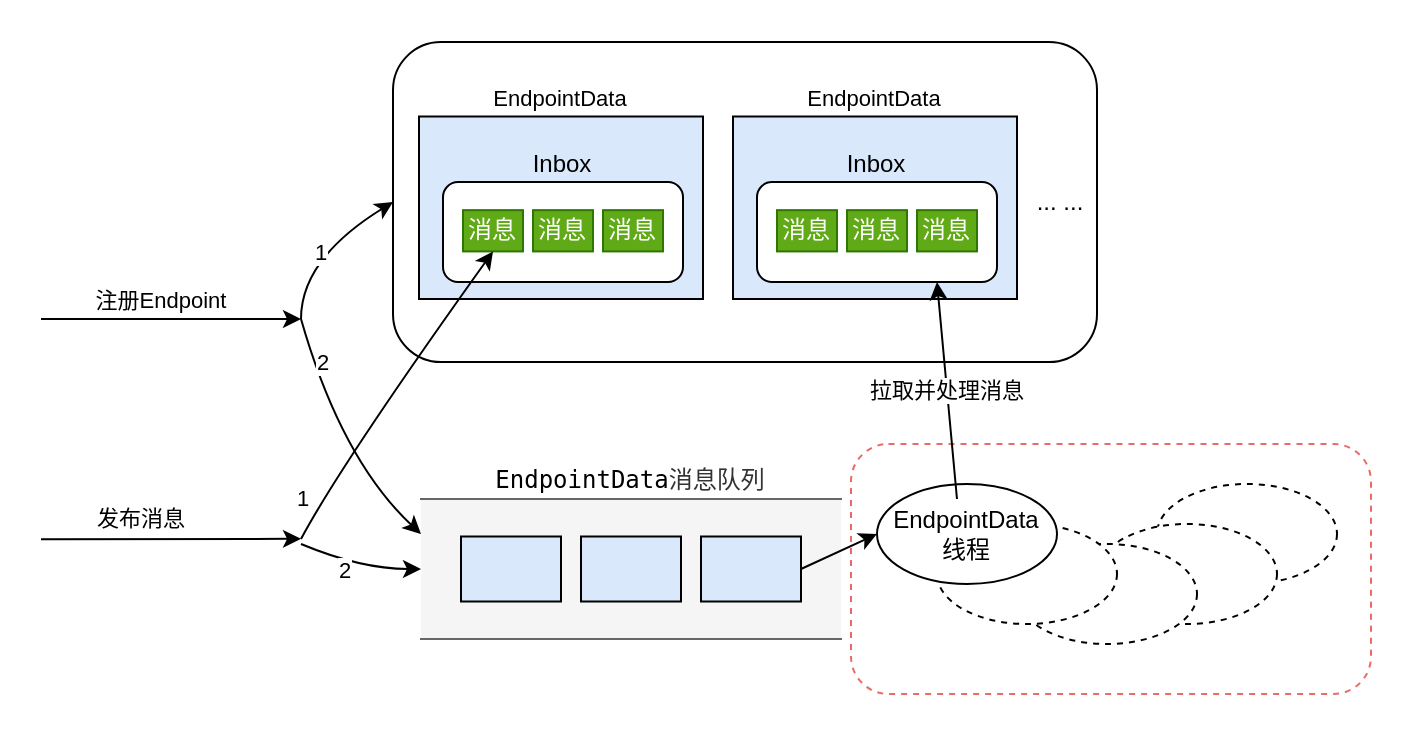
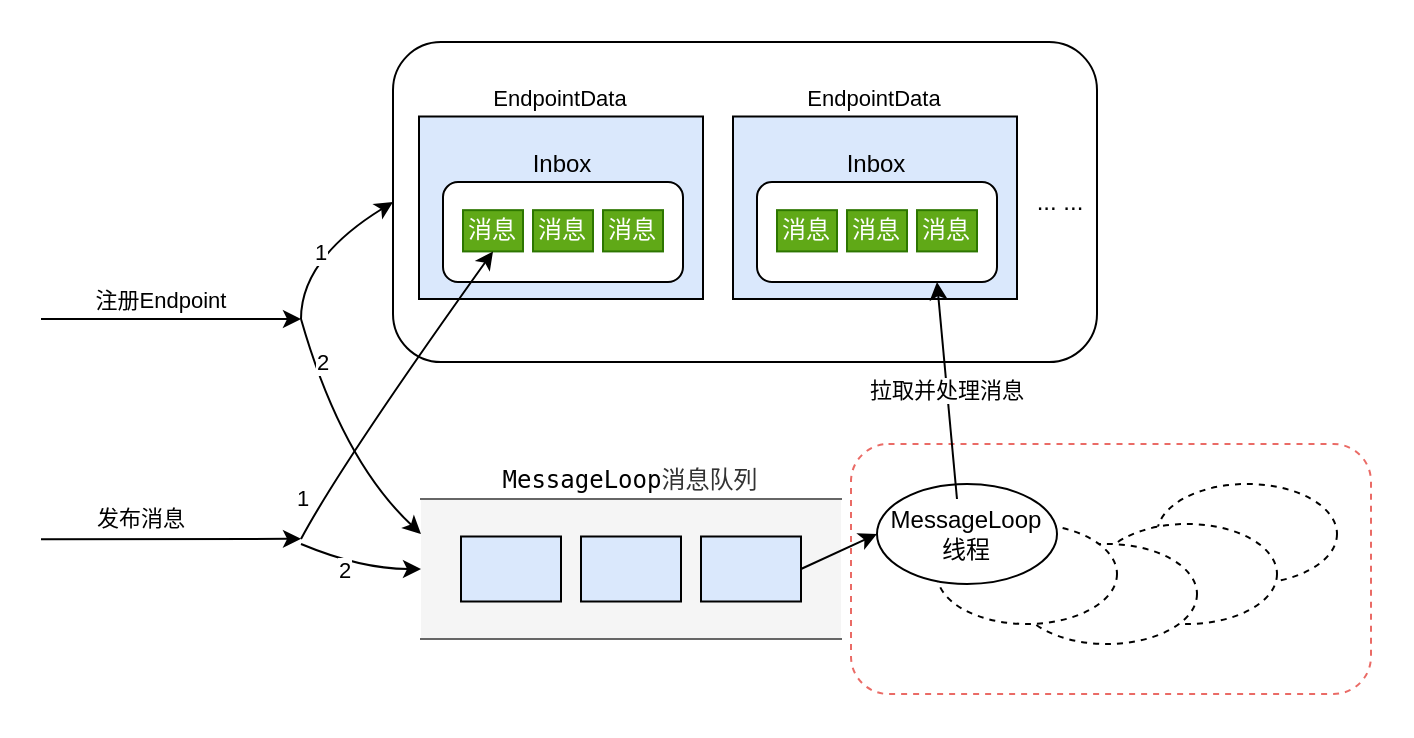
(631, 479) -> (631, 479)
(967, 535) -> (967, 535)
